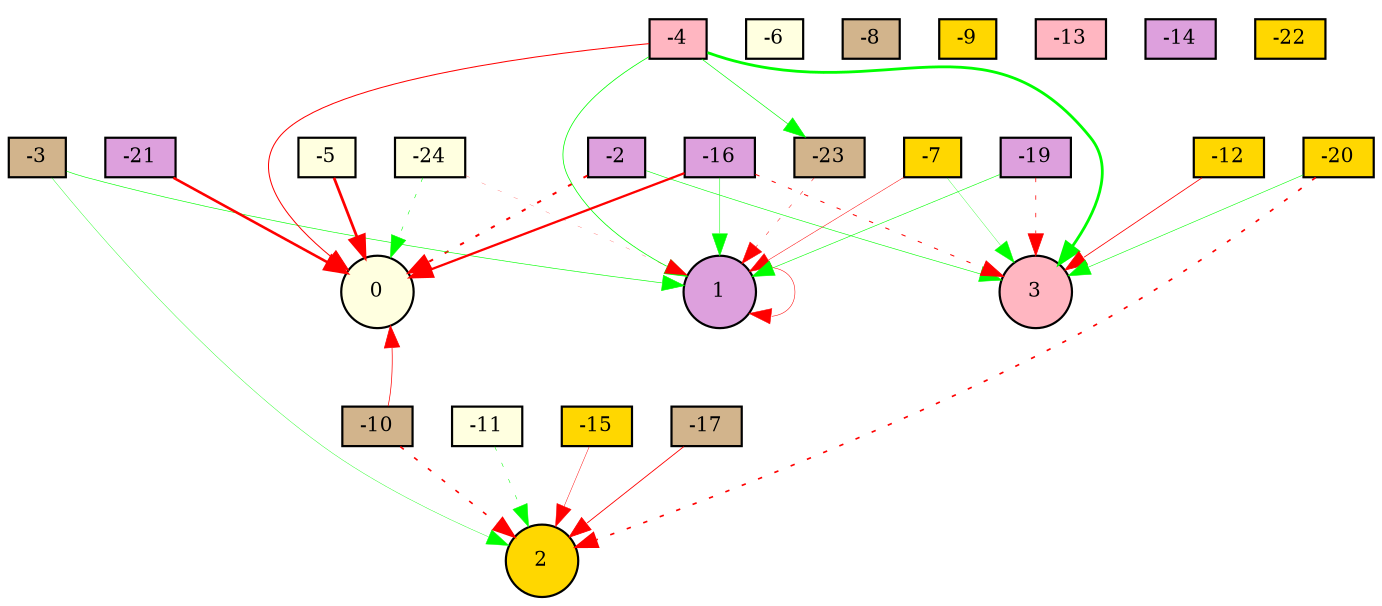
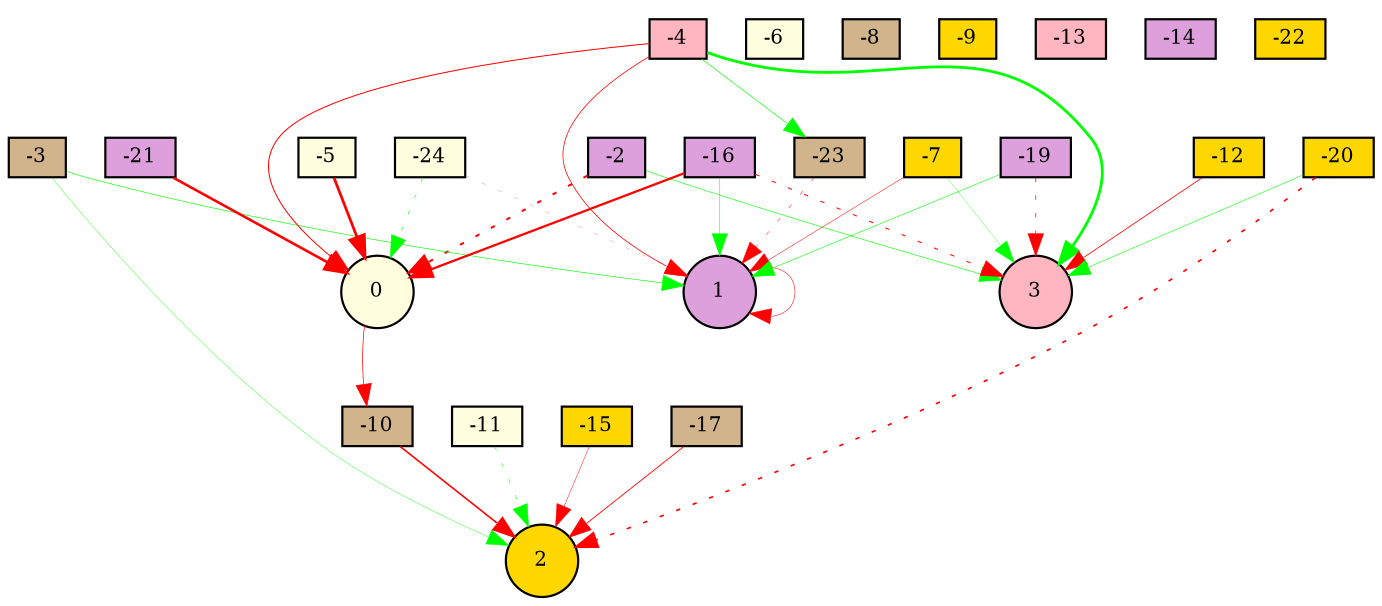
(565, 166) -> (565, 166)
(392, 377) -> (363, 355)
(449, 485) -> (449, 485)
